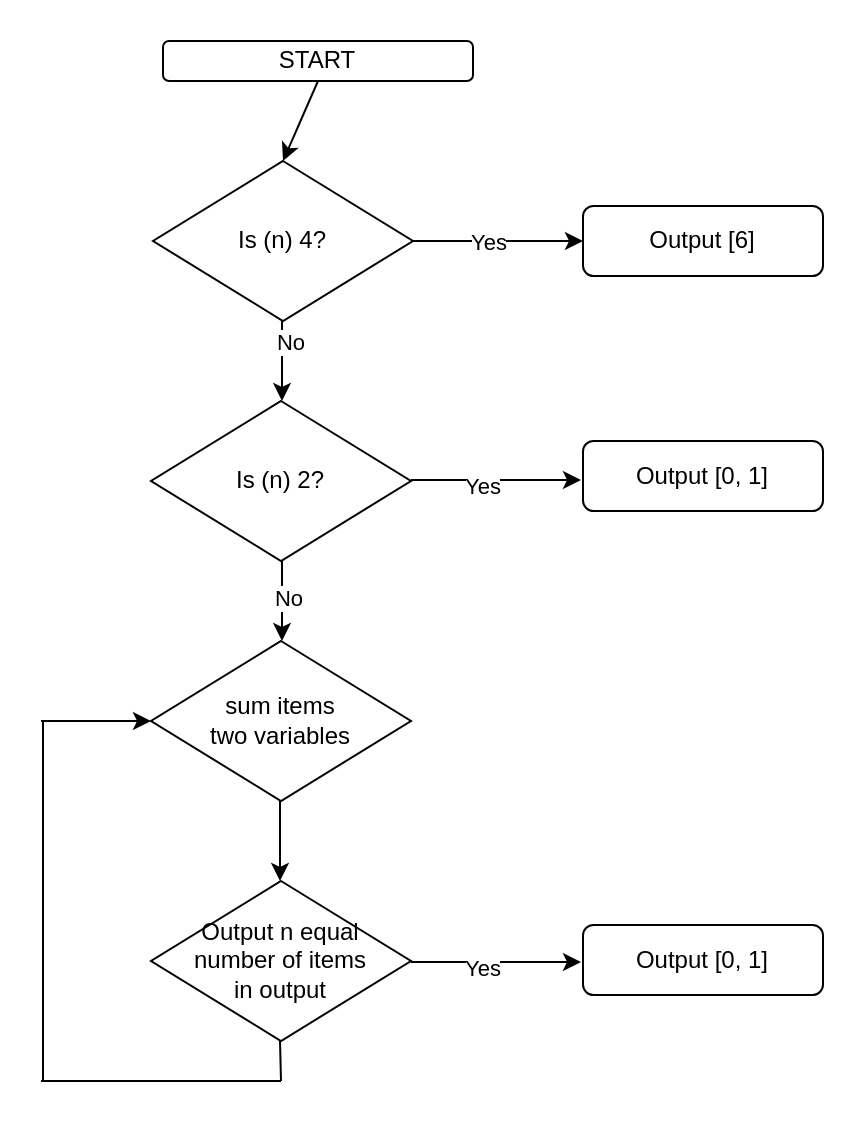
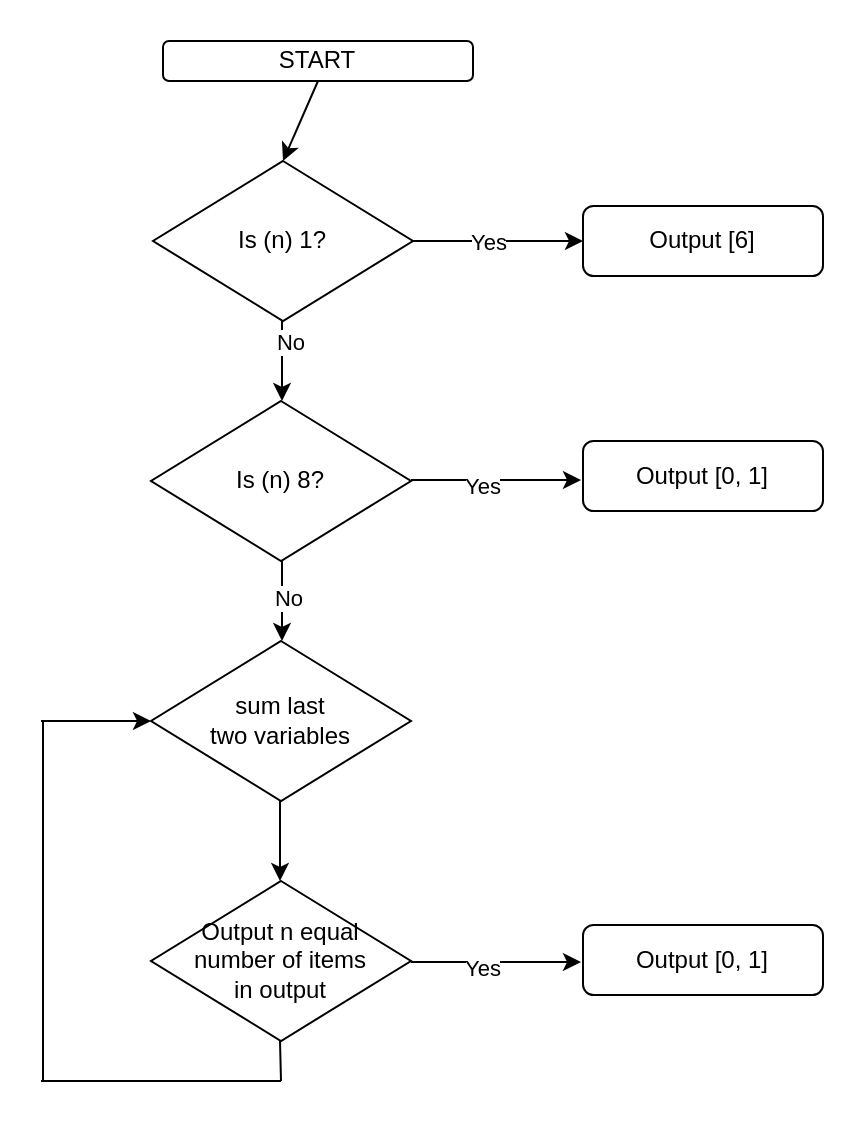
(283, 241) -> (283, 241)
(281, 481) -> (281, 481)
(281, 721) -> (281, 721)
